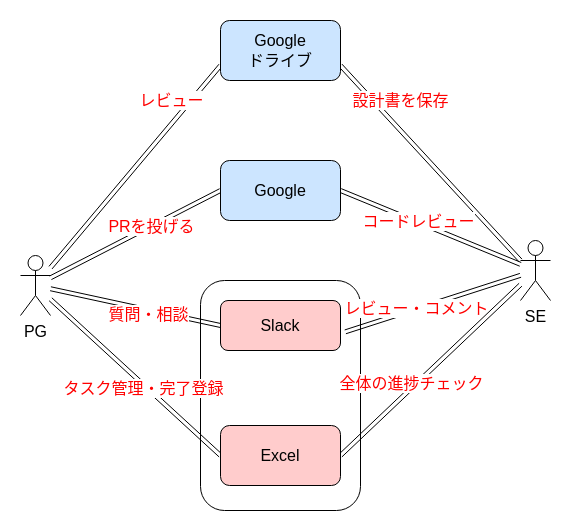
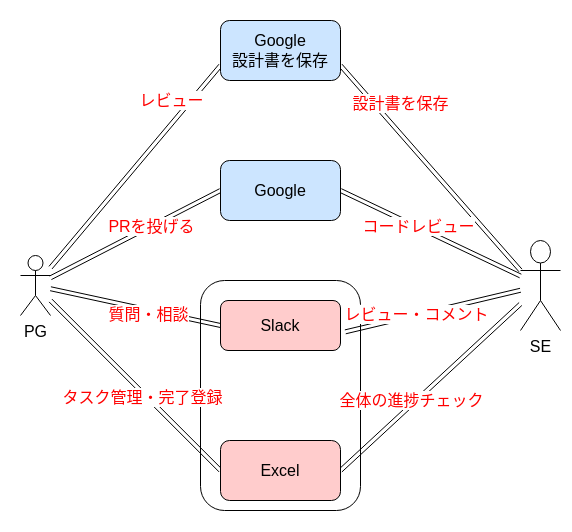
(281, 51) -> (281, 51)
(536, 271) -> (541, 286)
(281, 456) -> (281, 471)
